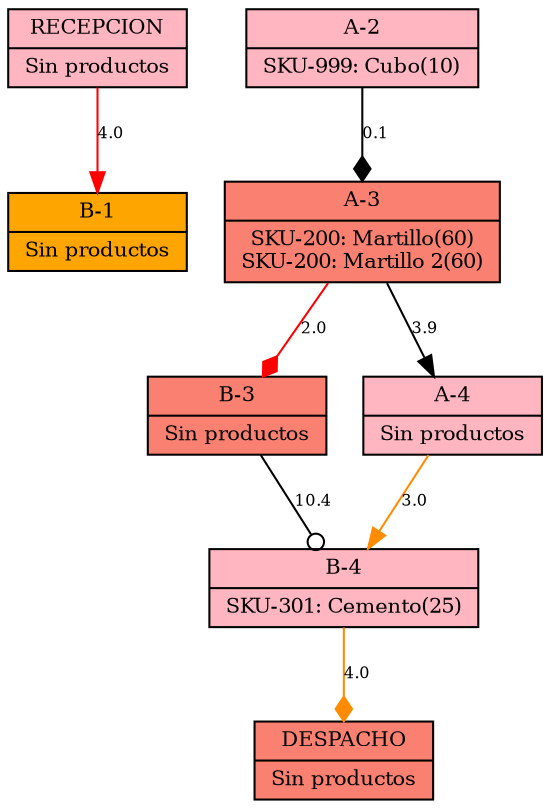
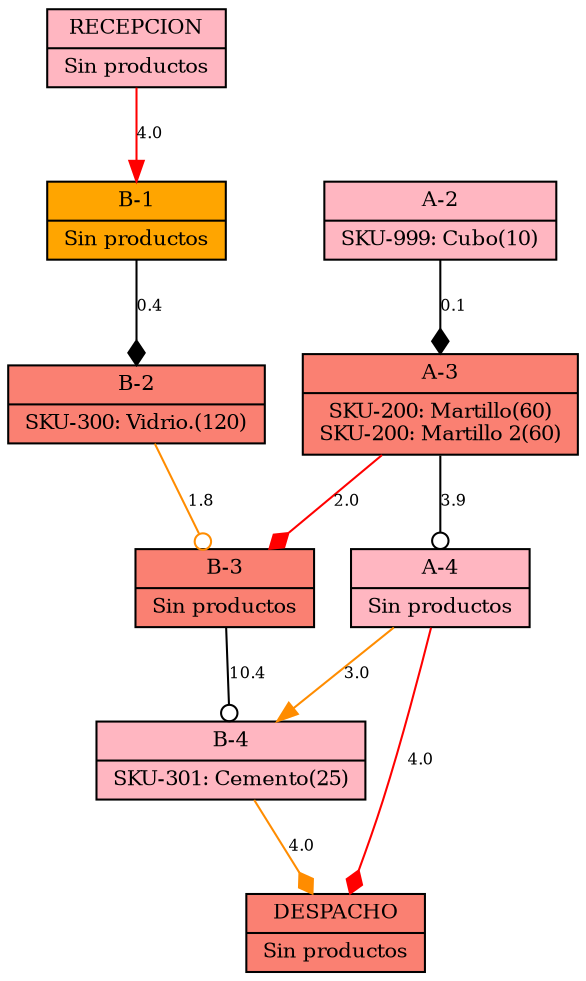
(406, 320) -> (440, 494)
none -> (137, 404)
none -> (398, 750)
